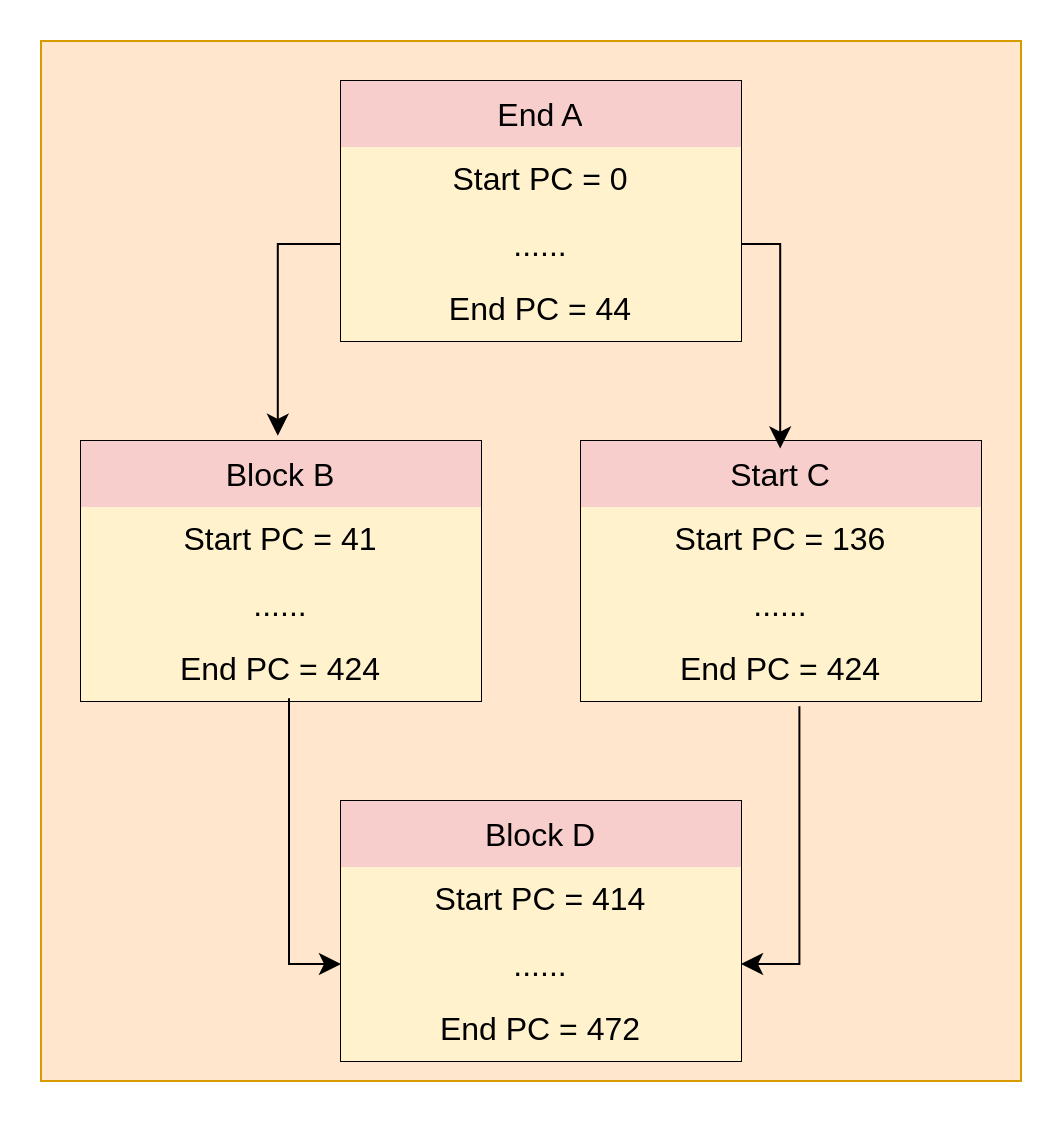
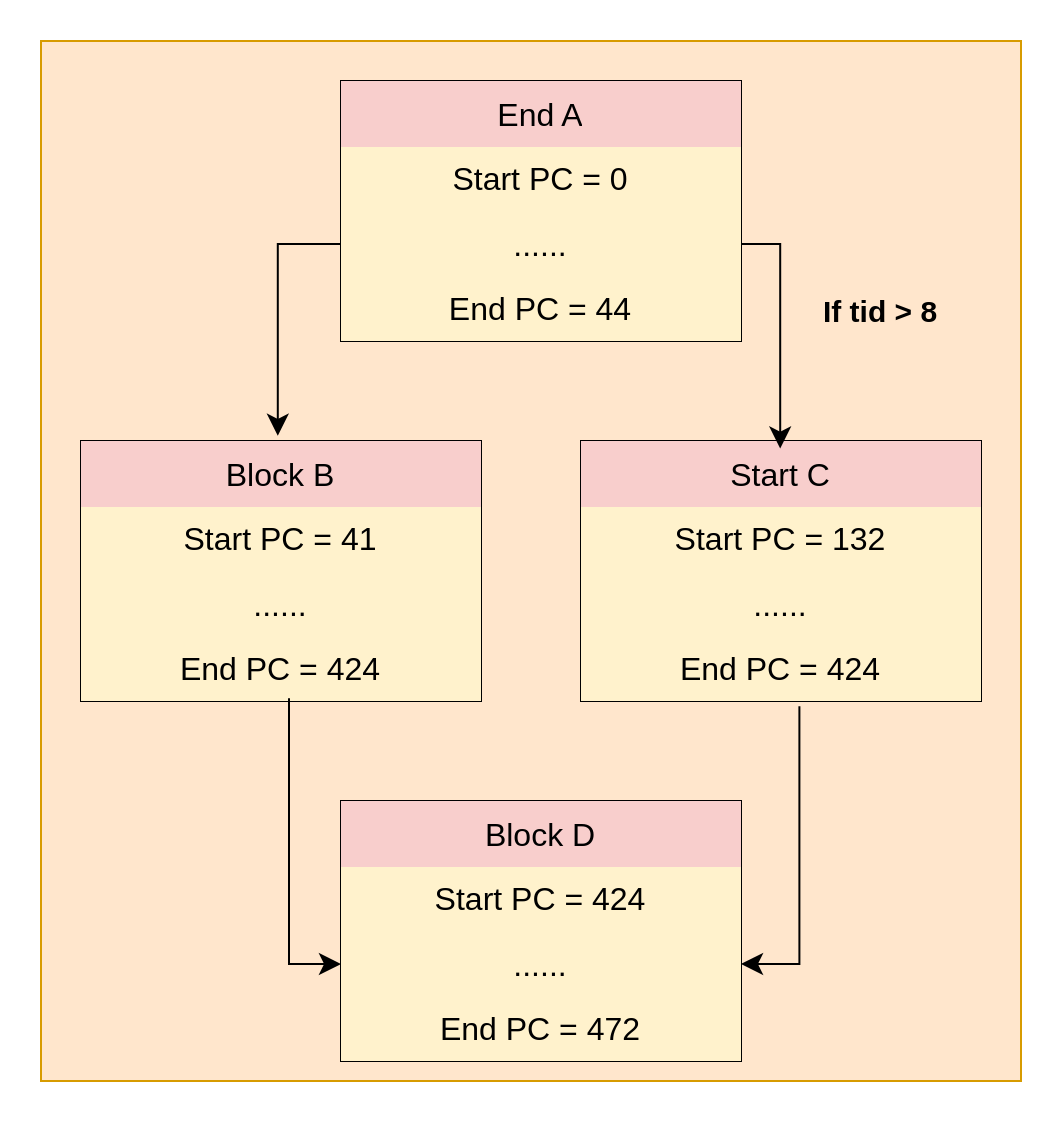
none -> (881, 311)
(781, 539) -> (781, 539)
(541, 899) -> (541, 899)
